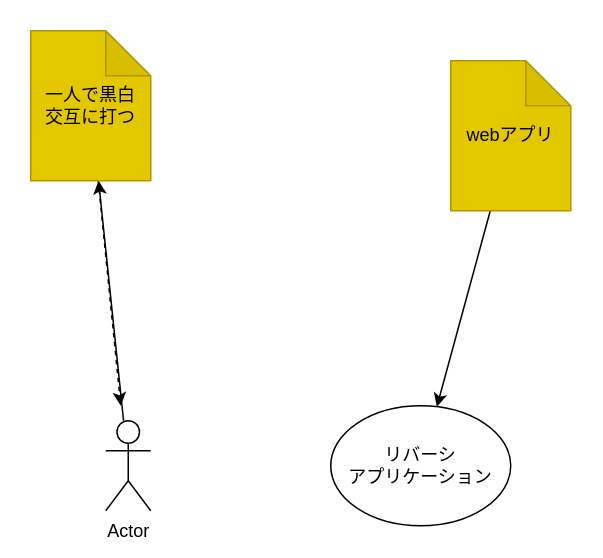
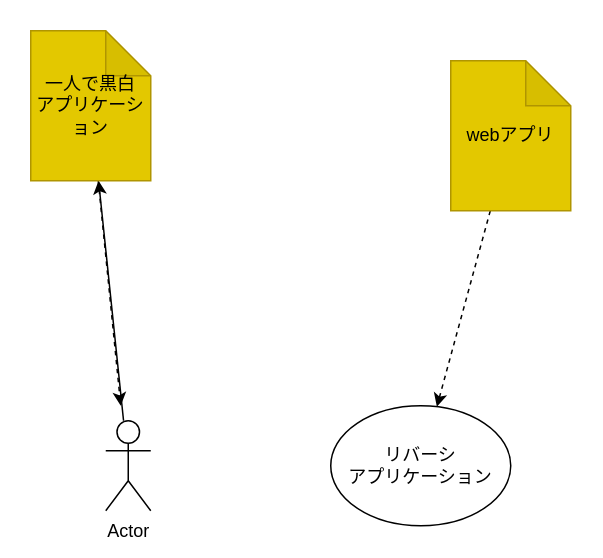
(91, 106) -> (91, 106)
(465, 303) -> (465, 303)
